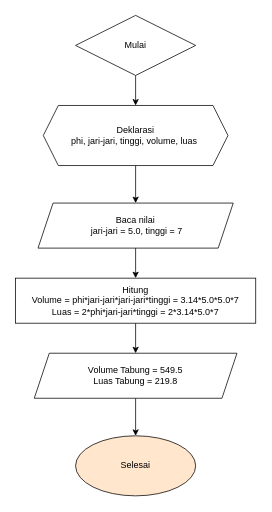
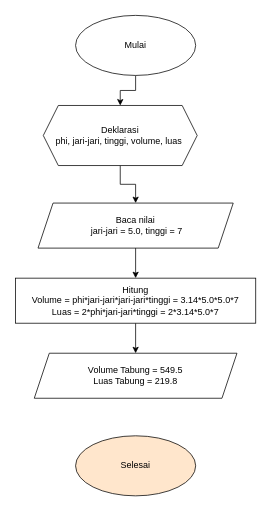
(135, 45) -> (135, 45)
(135, 135) -> (120, 135)
(135, 414) -> none
